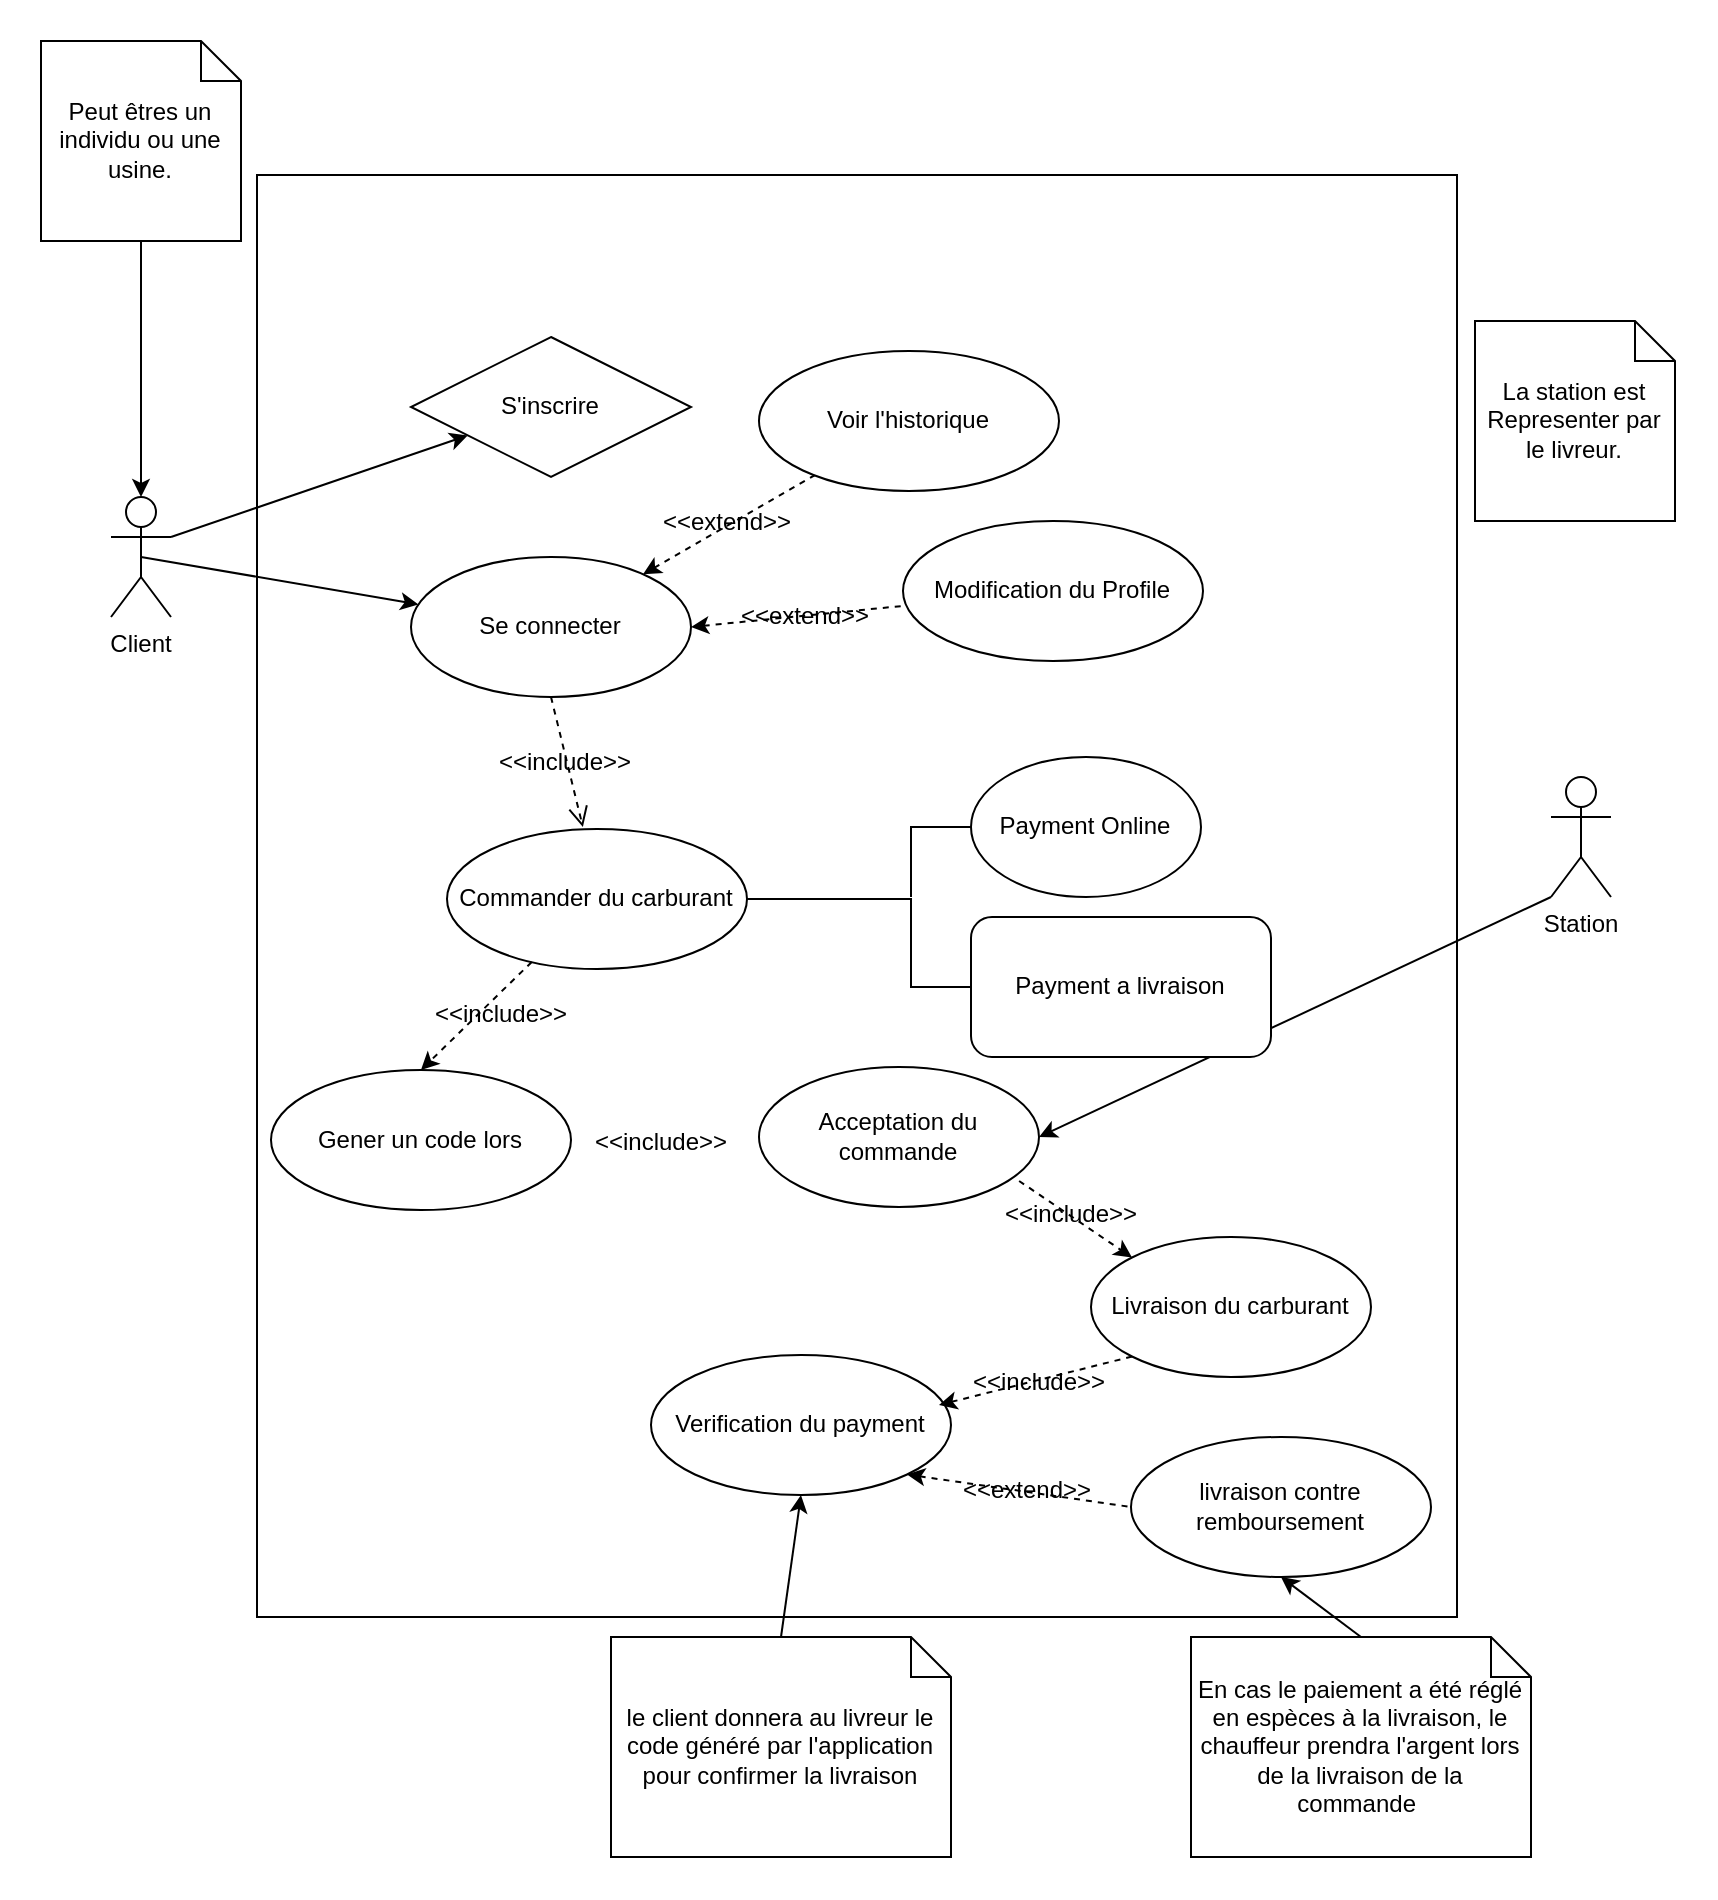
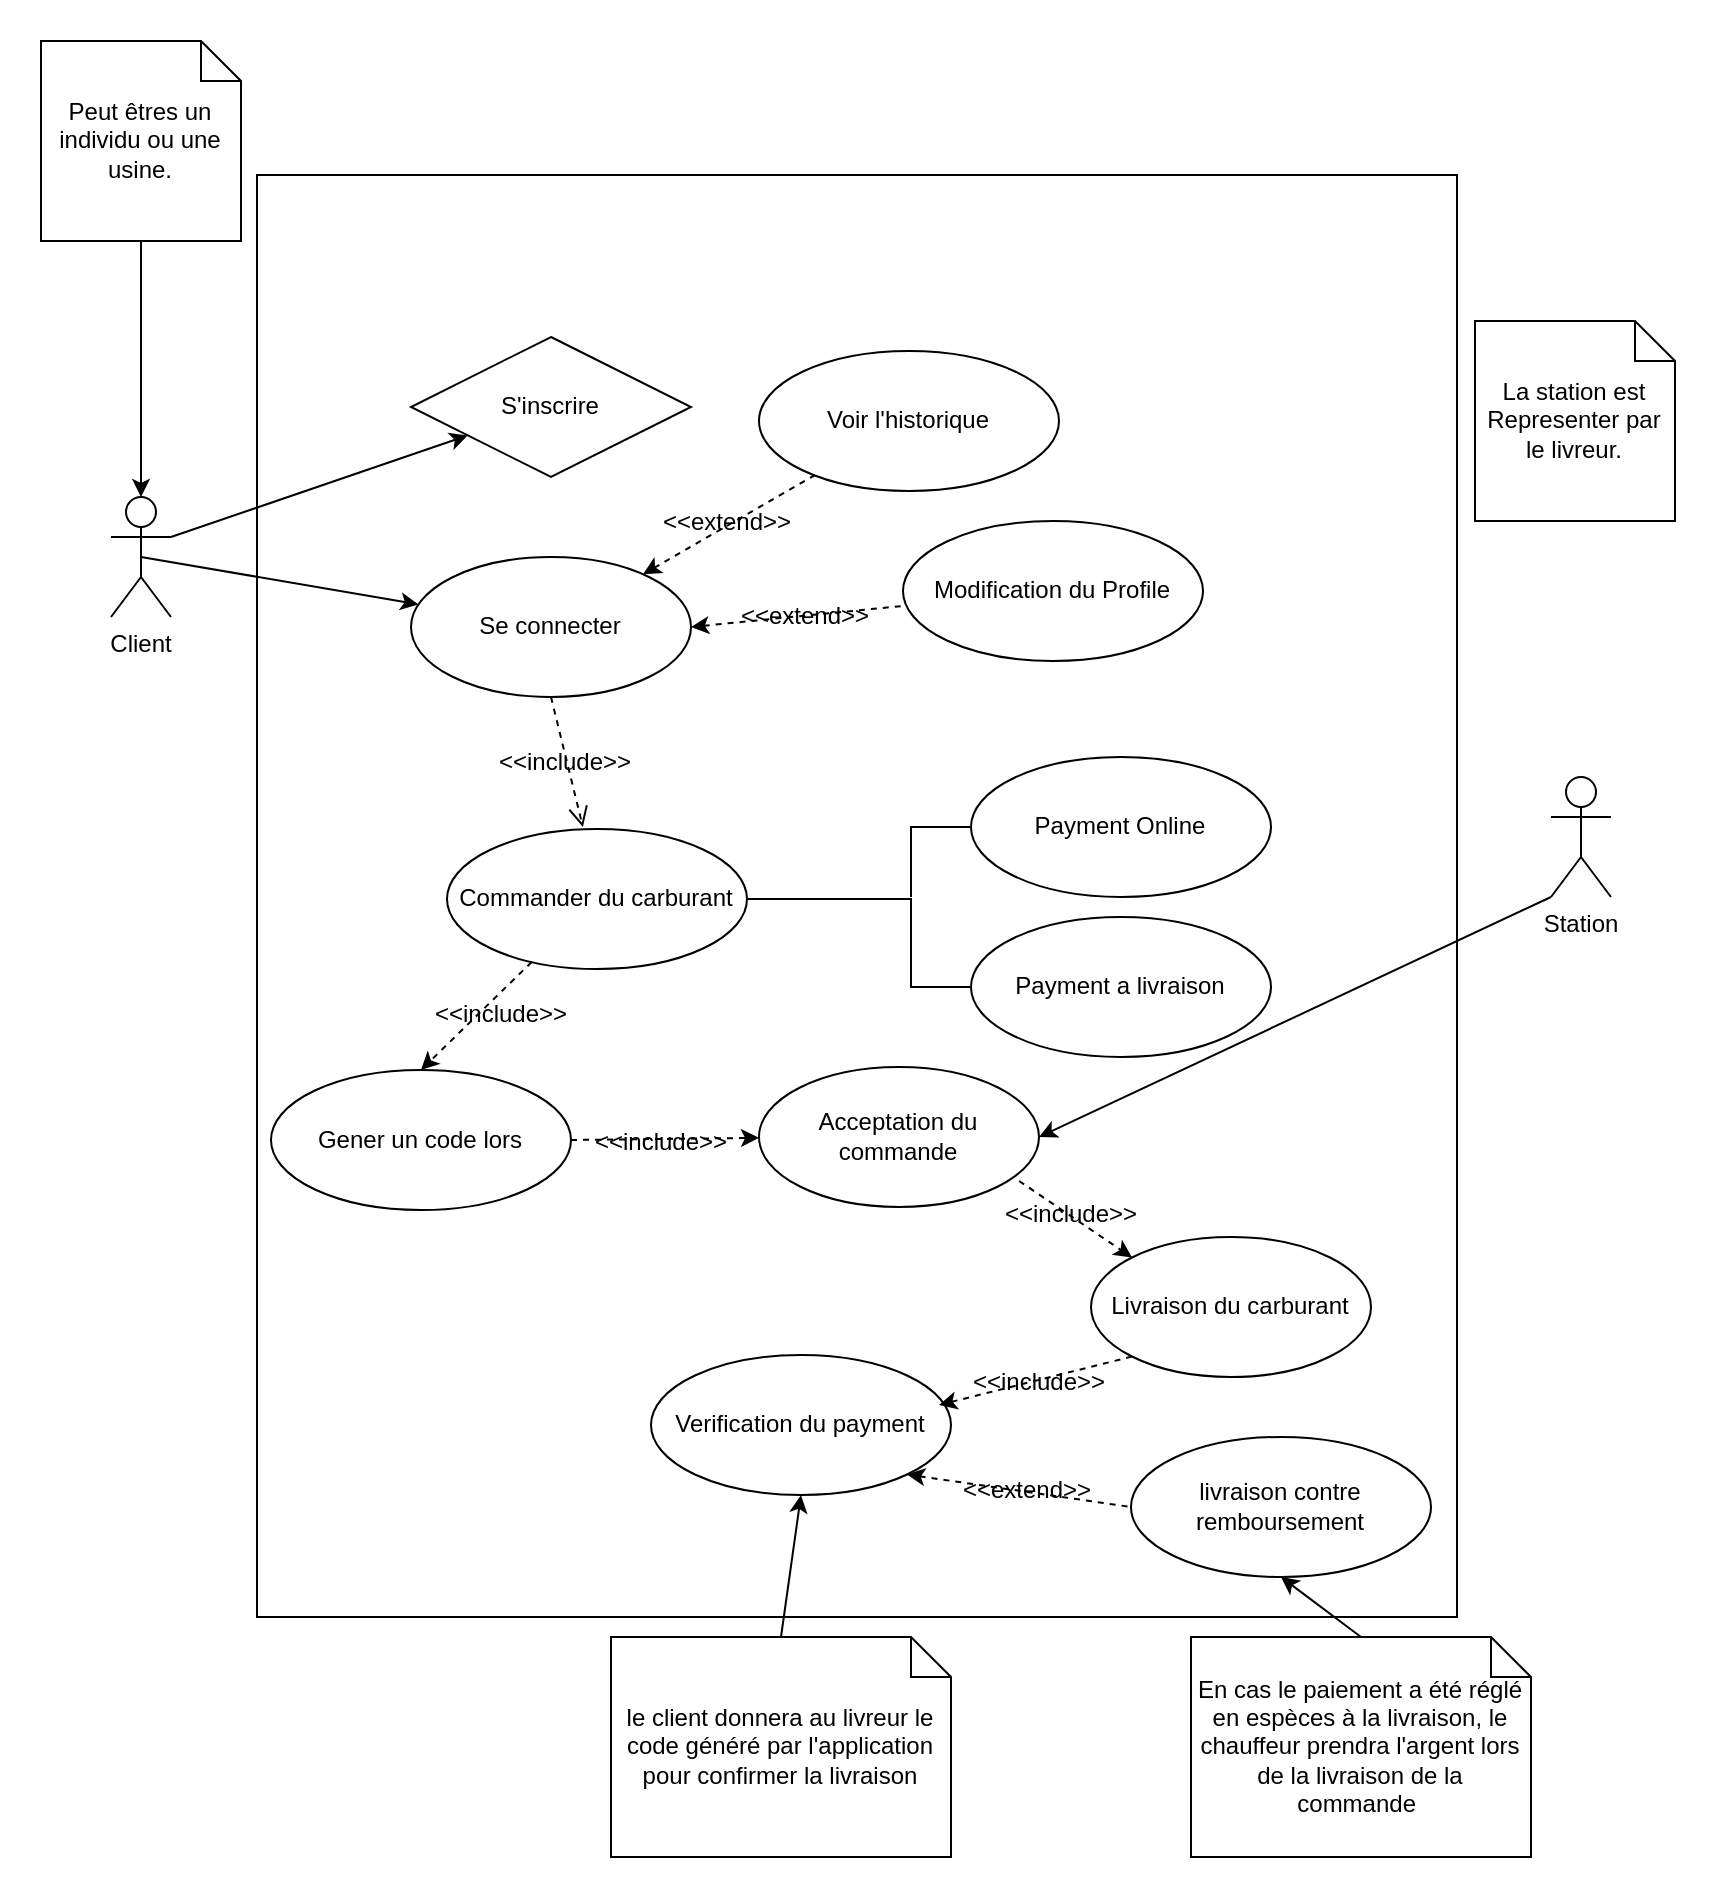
(1086, 827) -> (1121, 827)
(1121, 987) -> (1121, 987)
none -> (658, 1139)
